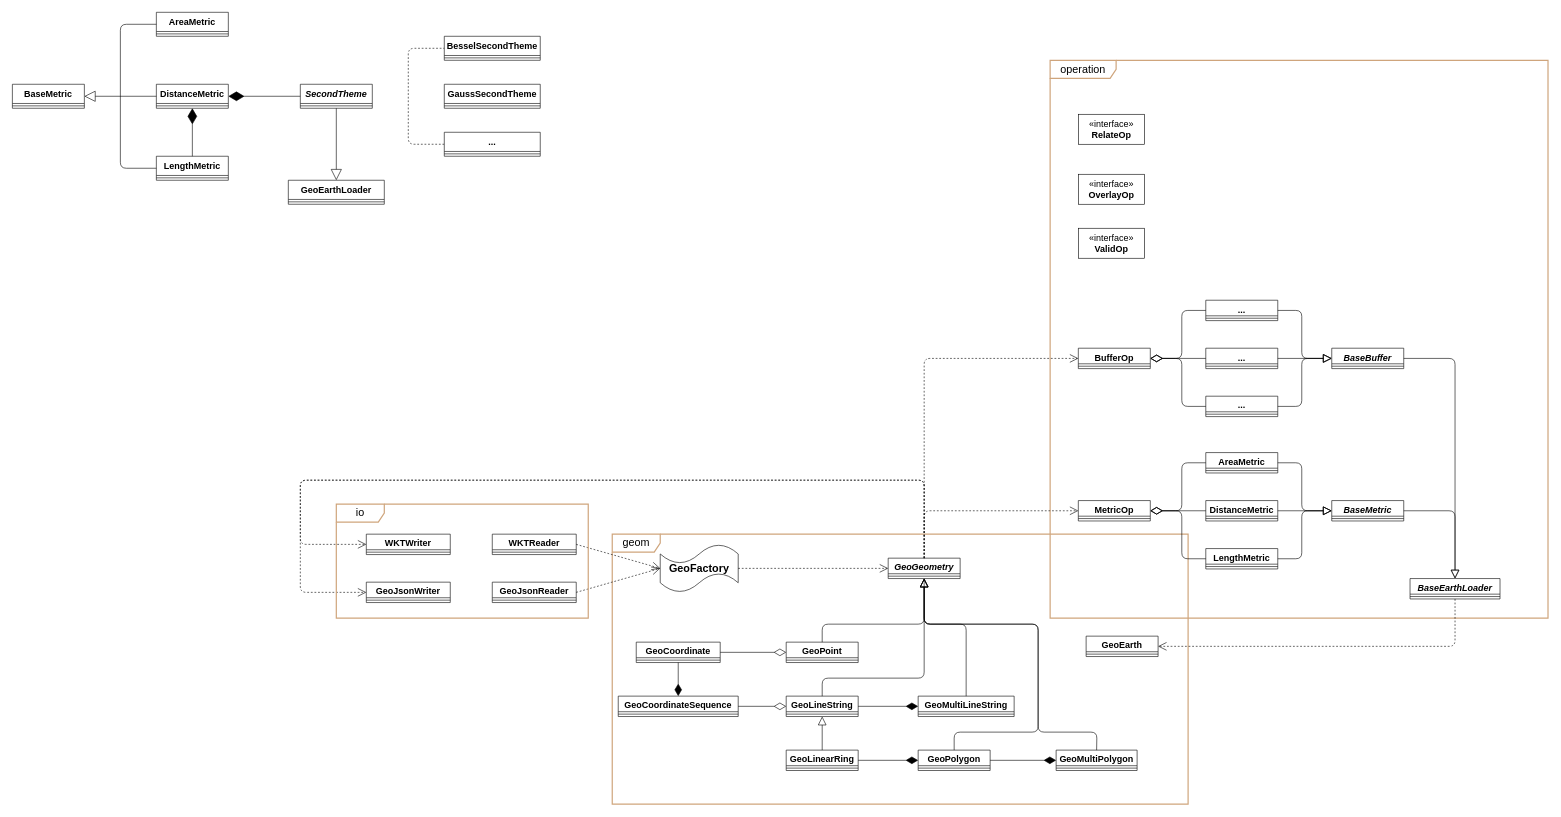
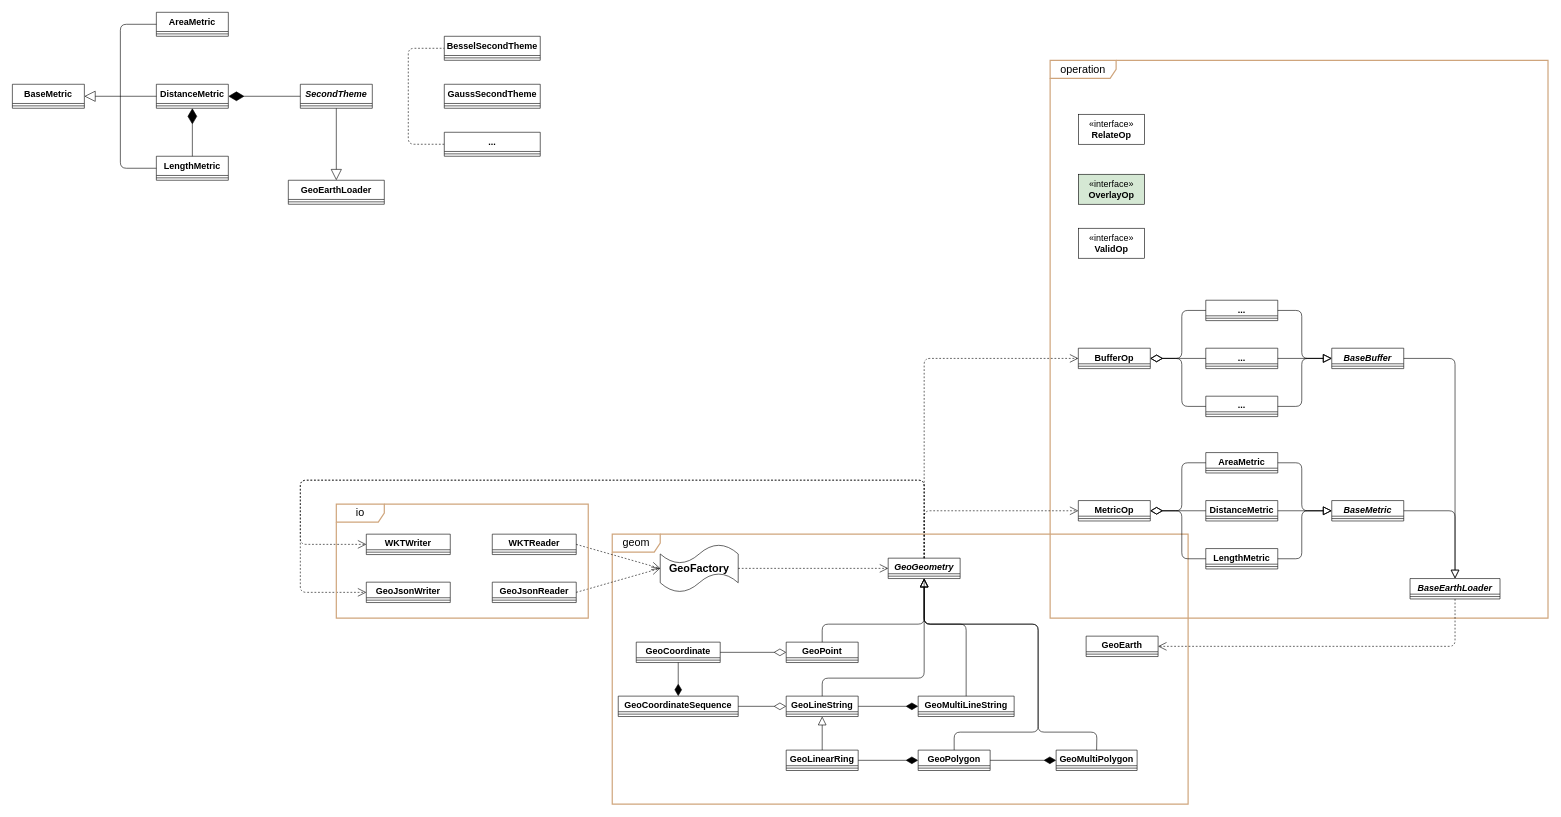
(1112, 189) -> (1112, 189)
